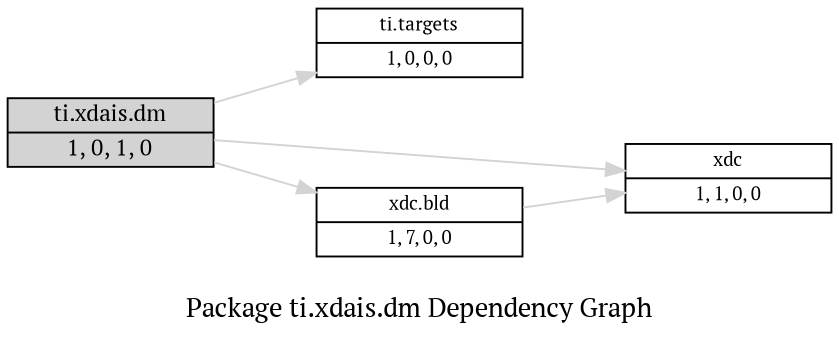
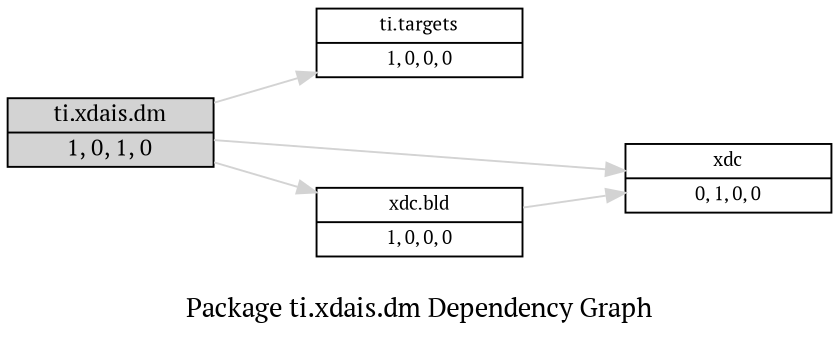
(728, 195) -> (728, 195)
(420, 238) -> (420, 238)
